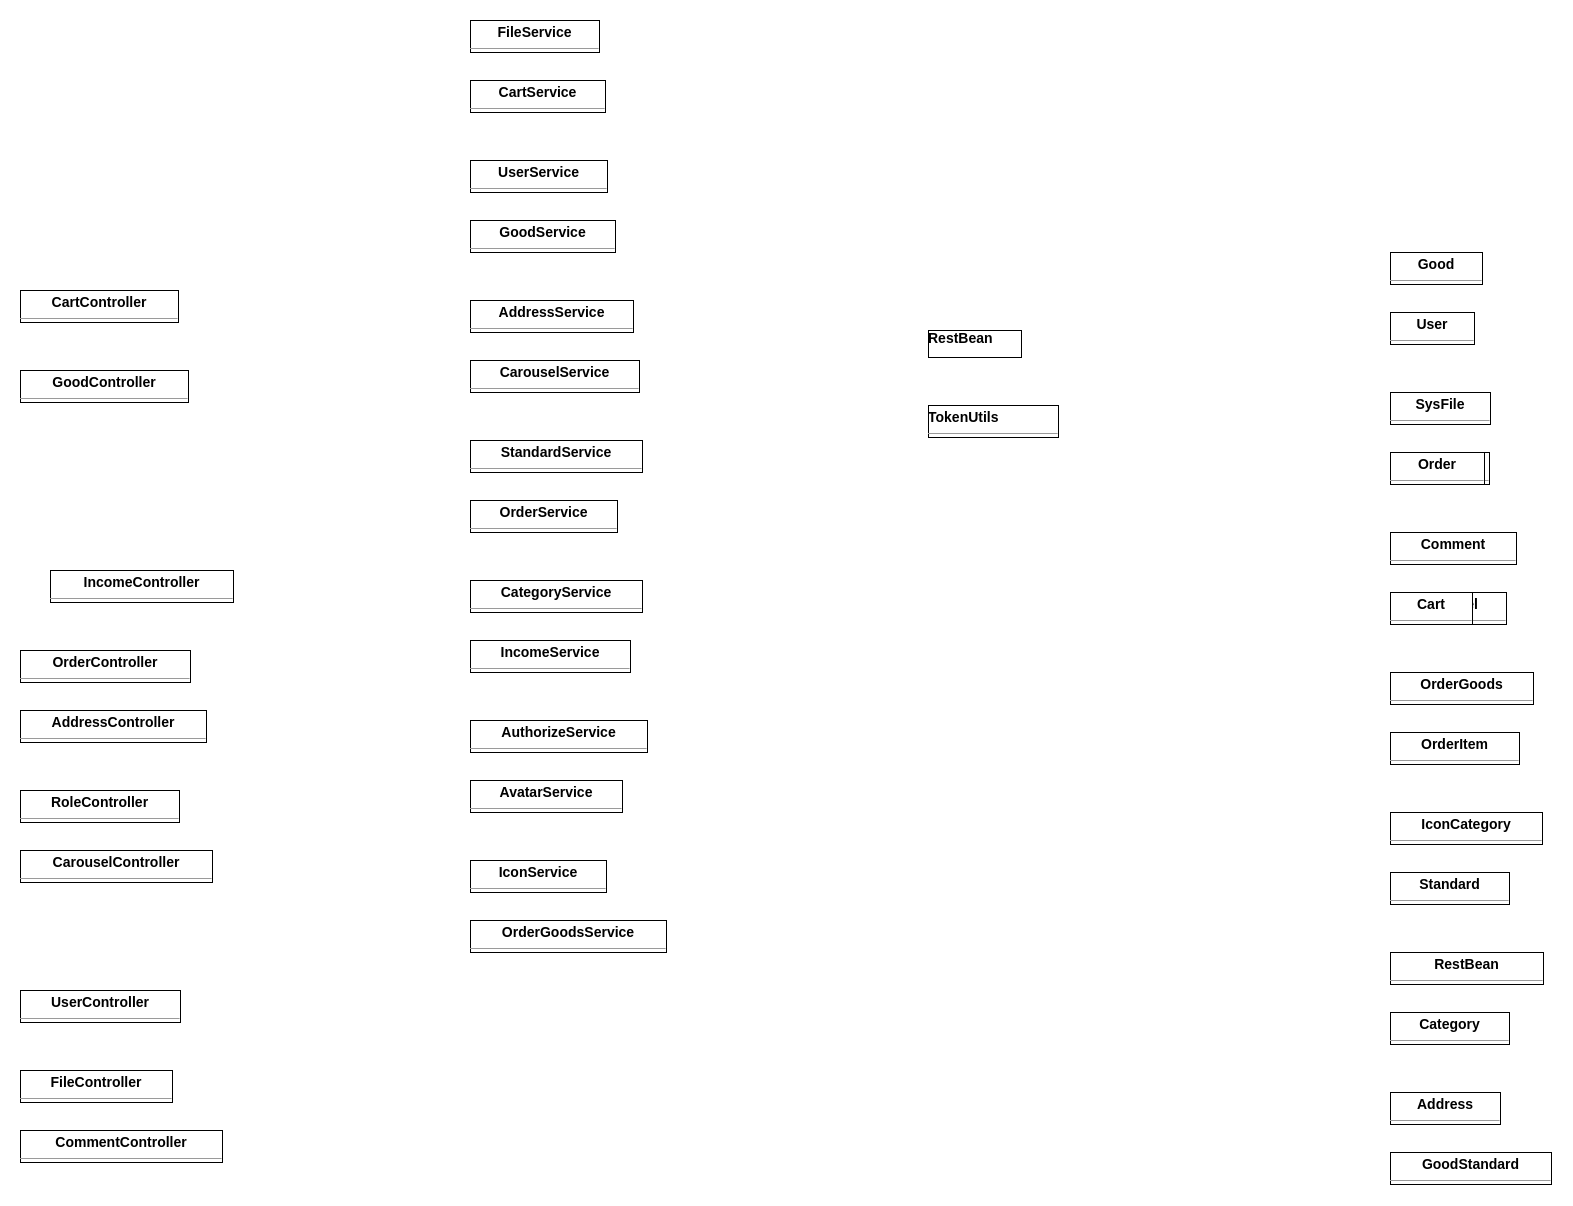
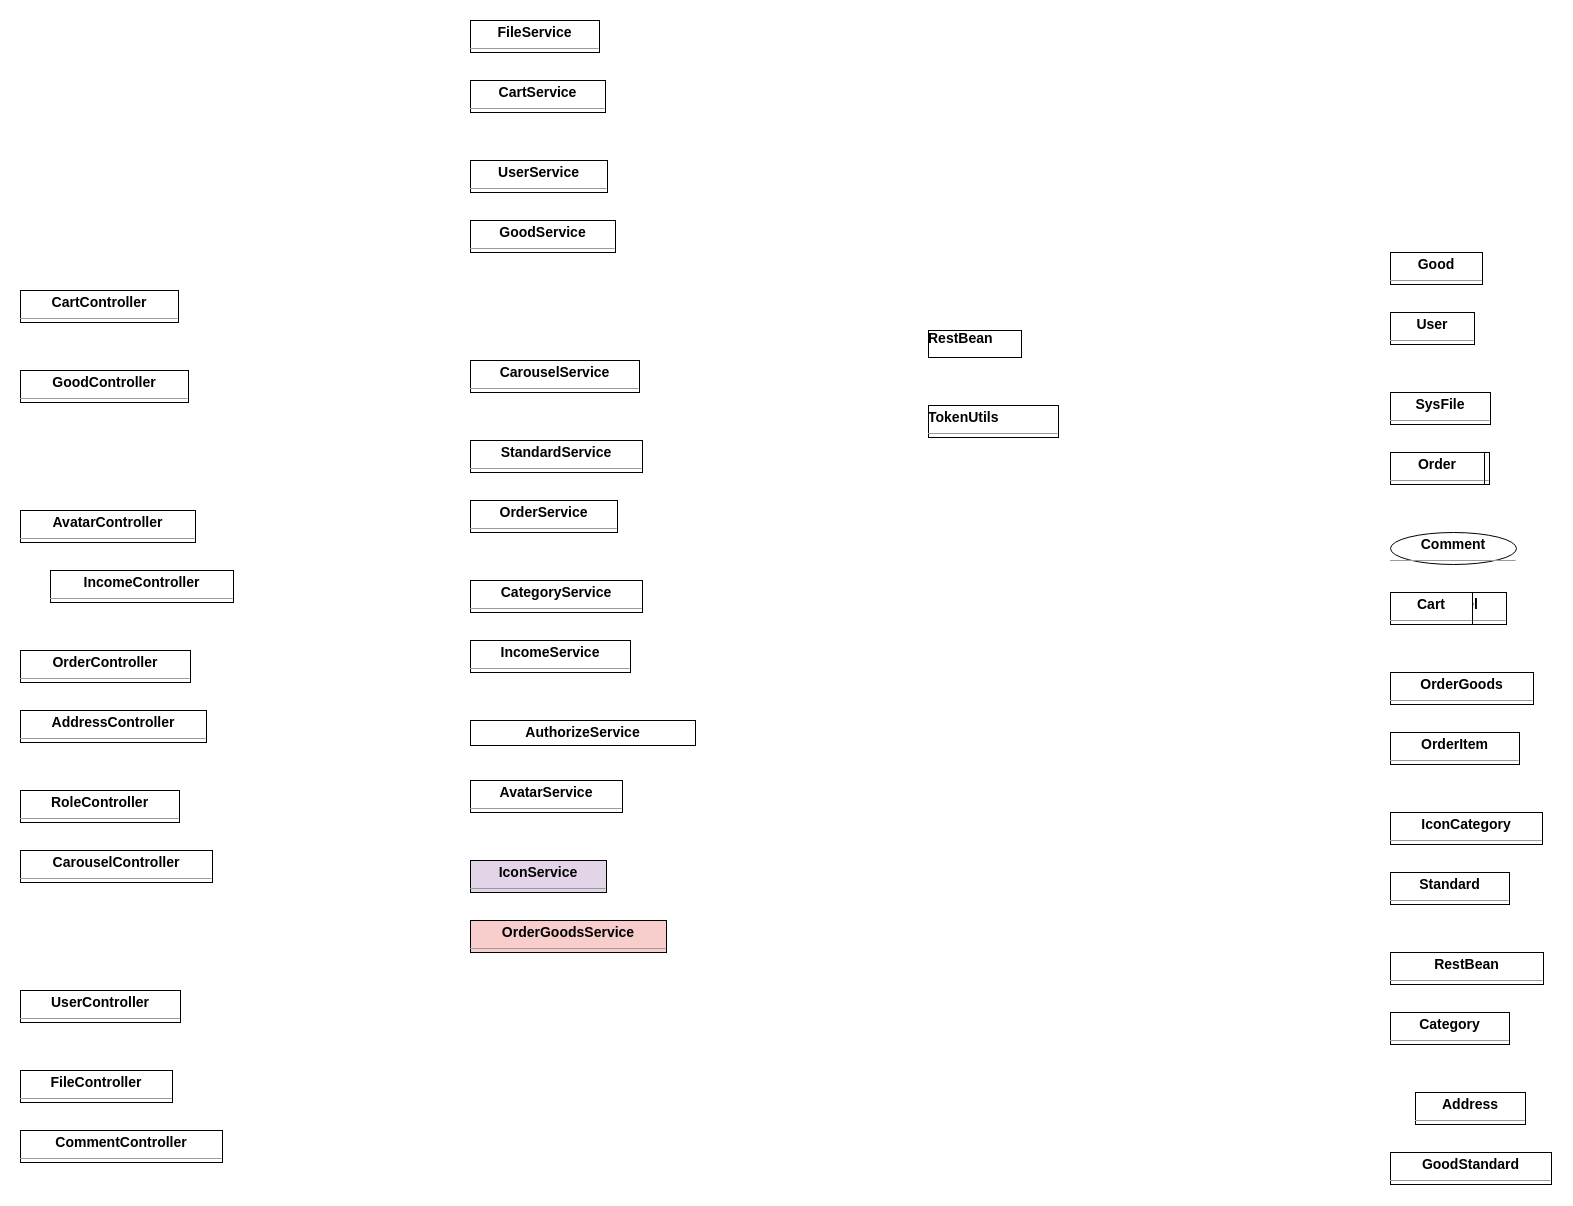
(552, 317) -> none
none -> (108, 527)
(1454, 549) -> (1454, 549)
(559, 737) -> (583, 733)
(539, 877) -> (539, 877)
(569, 937) -> (569, 937)
(1446, 1109) -> (1471, 1109)
